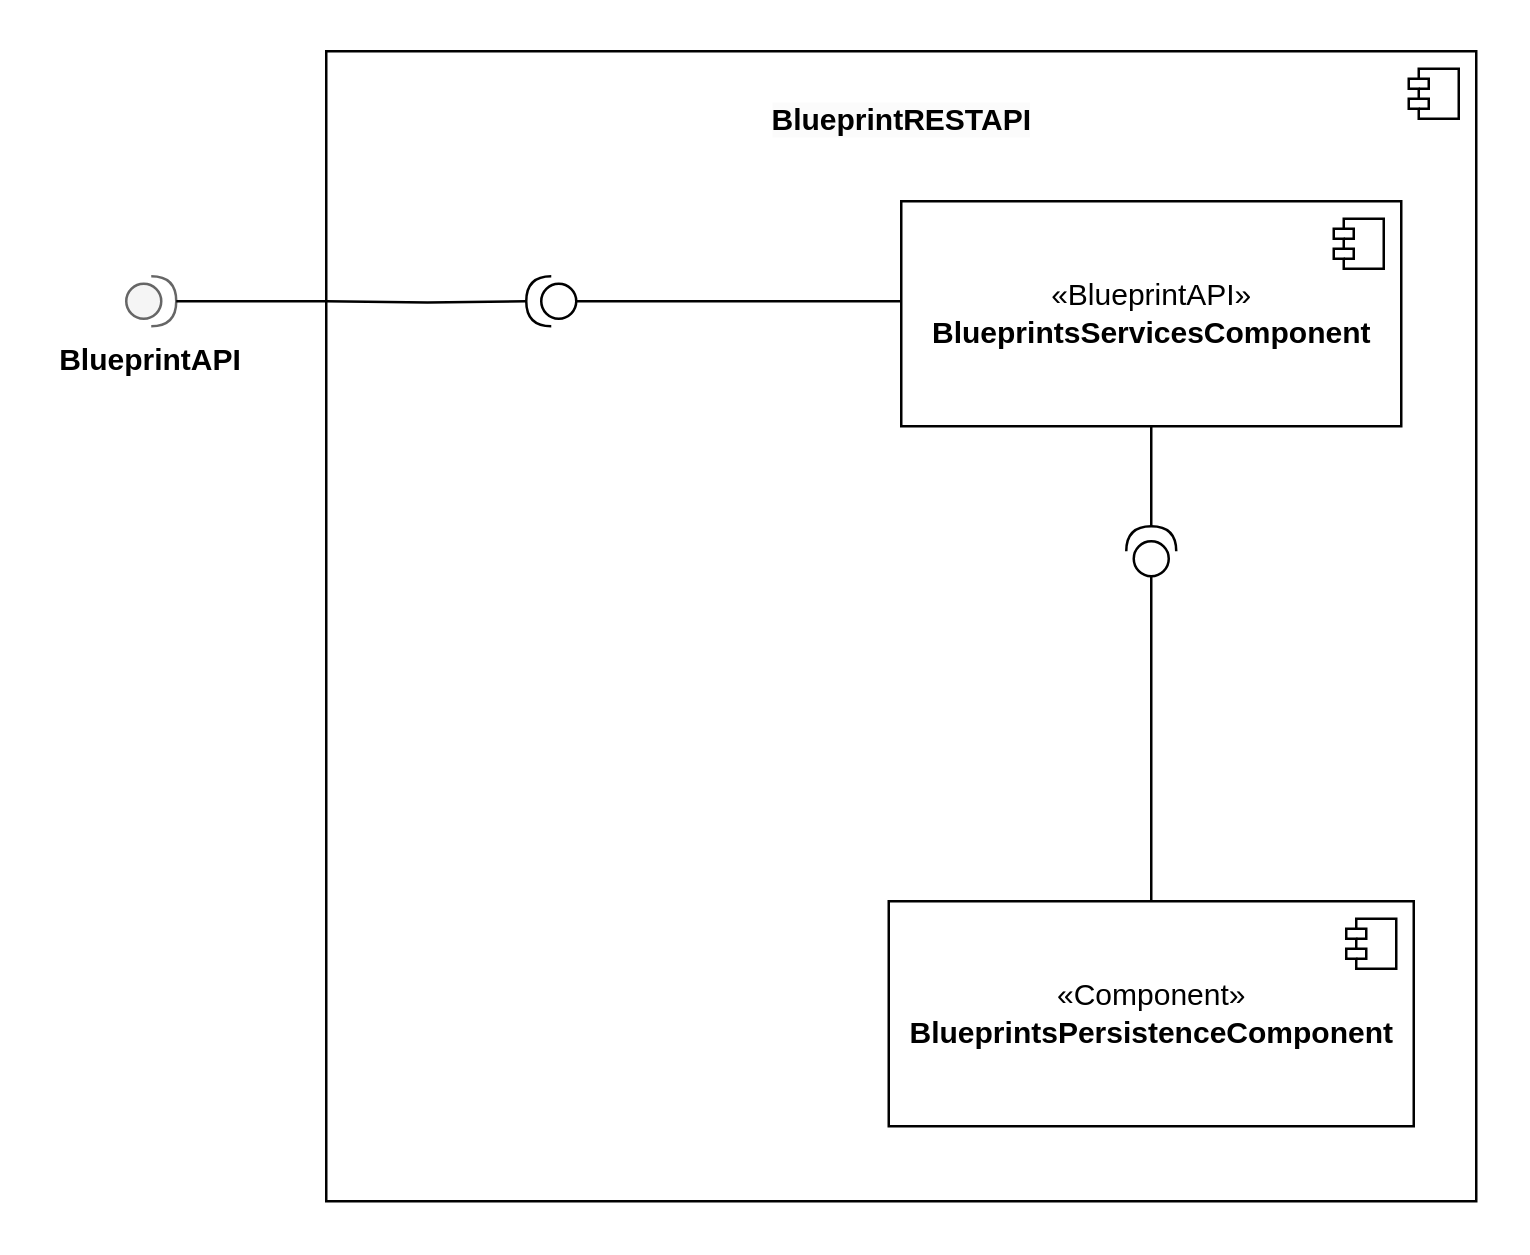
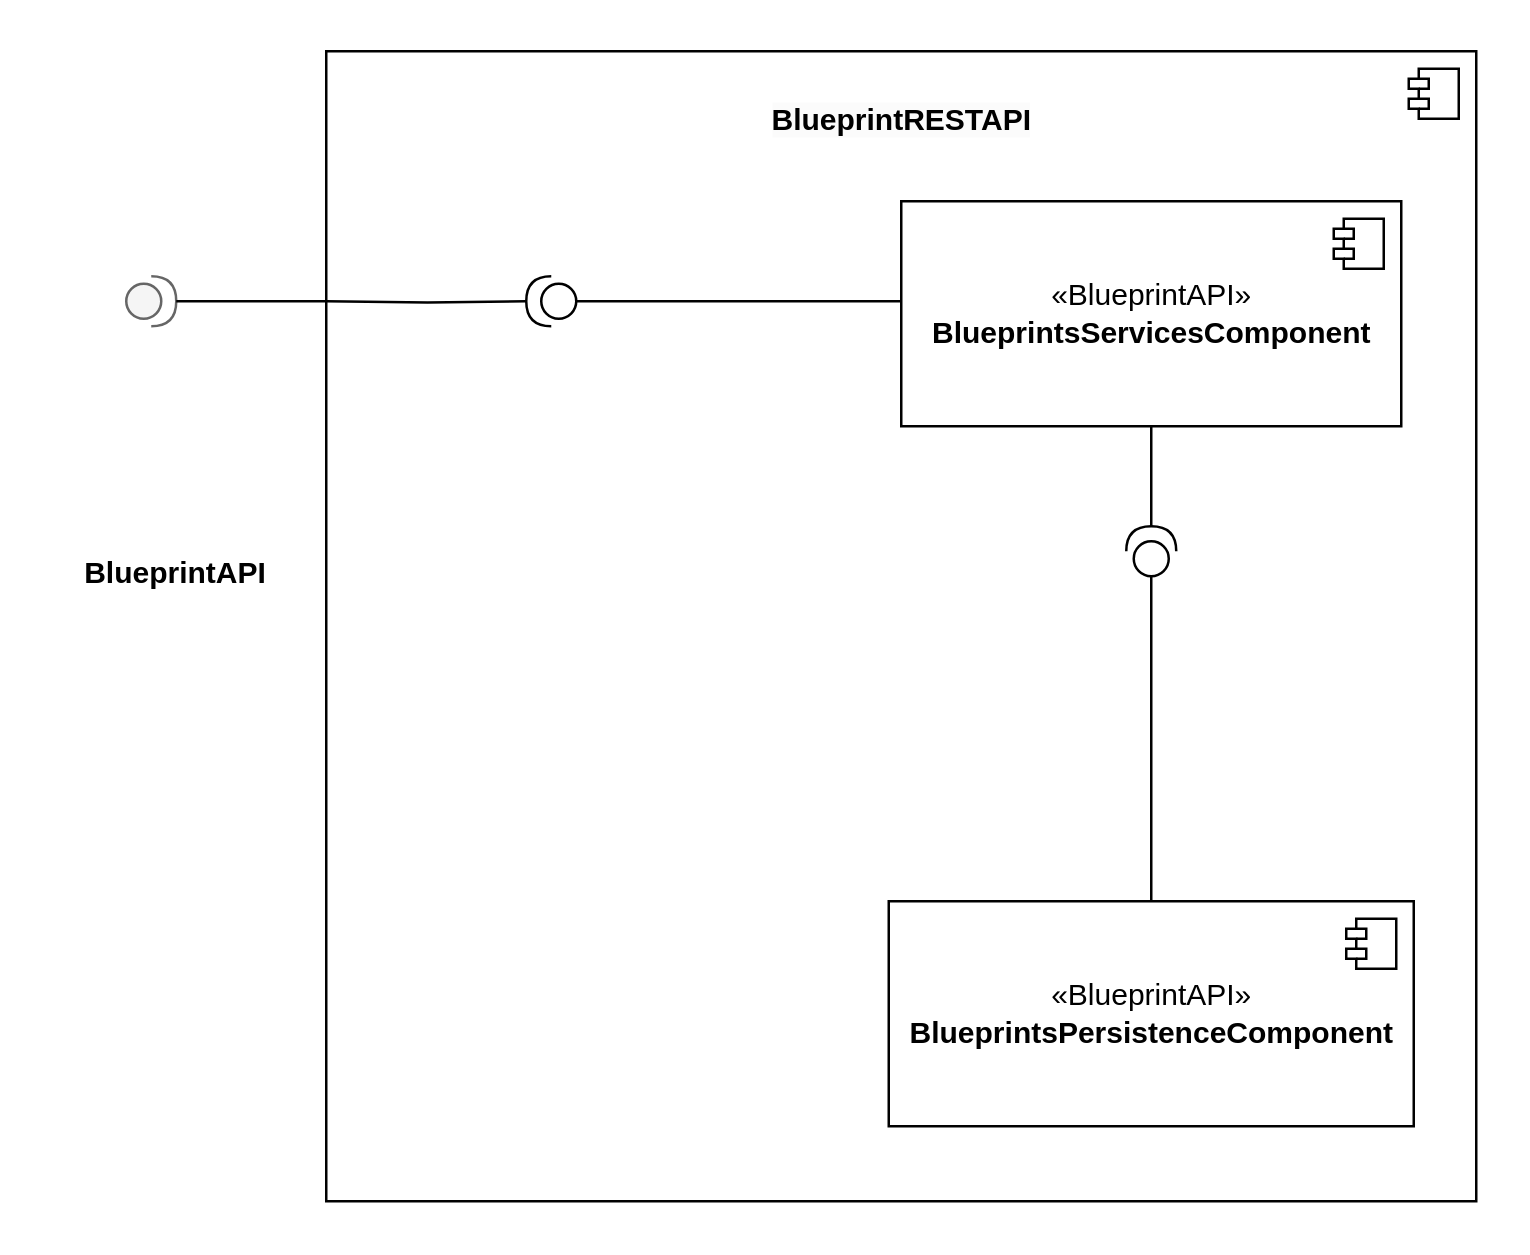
(151, 359) -> (176, 571)
(1153, 1014) -> (1153, 1014)
